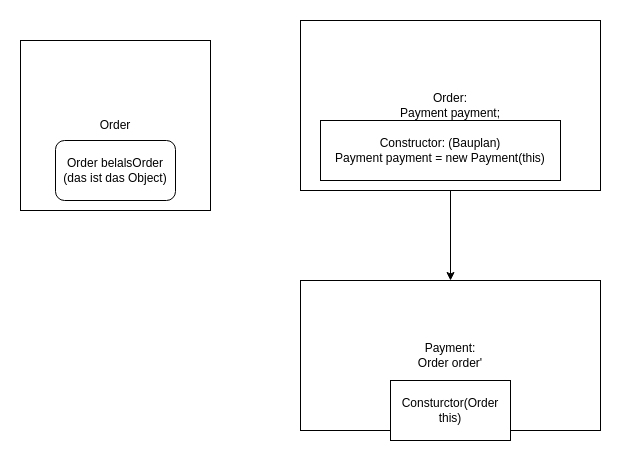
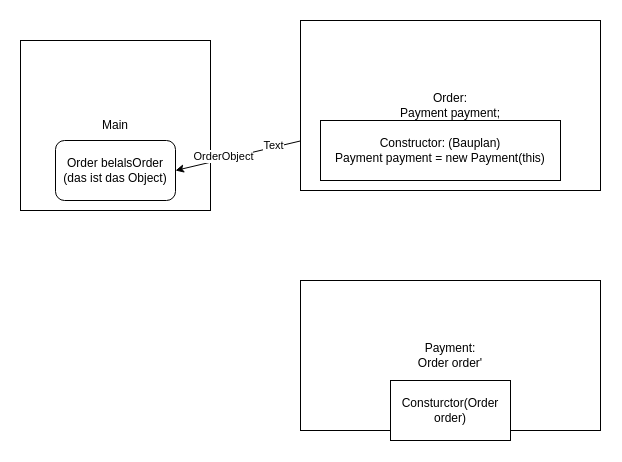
(116, 126) -> (116, 126)
none -> (241, 155)
(451, 232) -> none
(451, 411) -> (451, 411)
